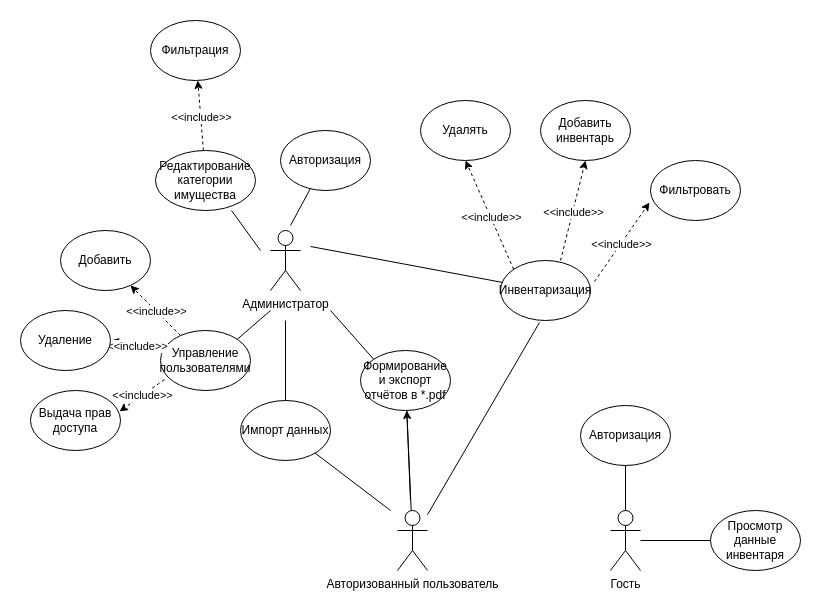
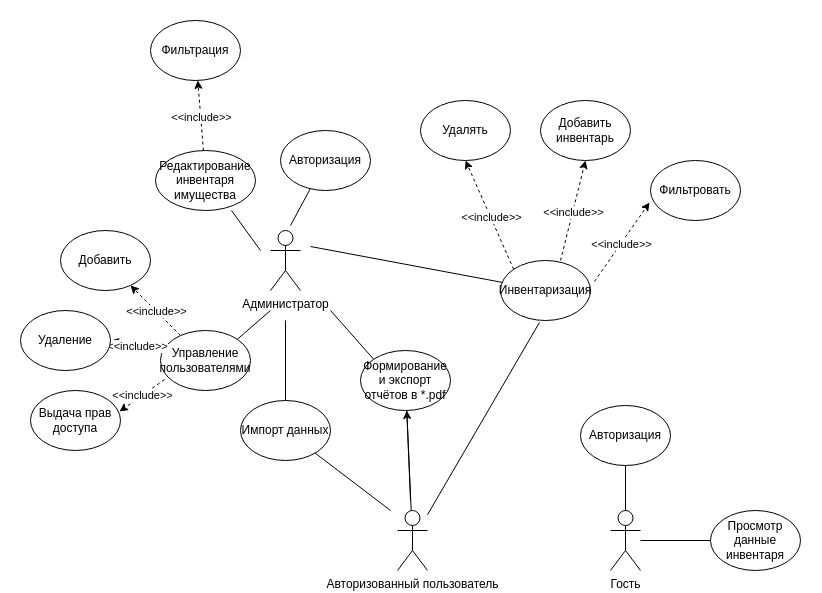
(206, 181) -> (206, 181)
